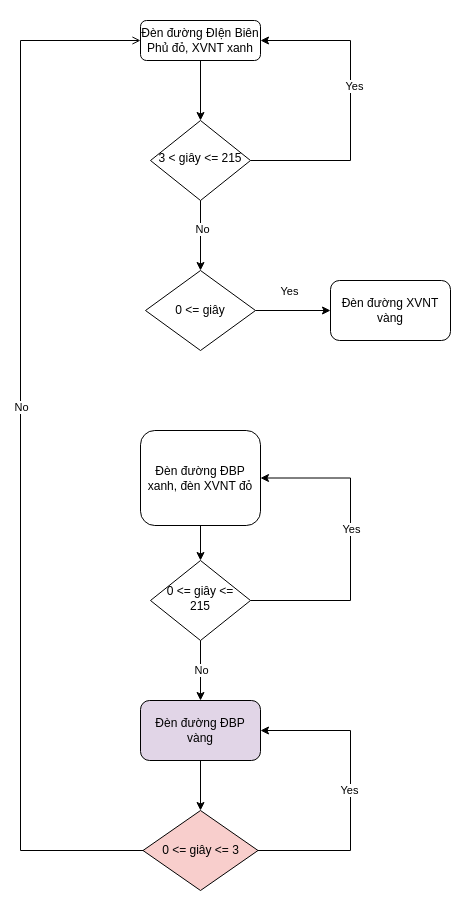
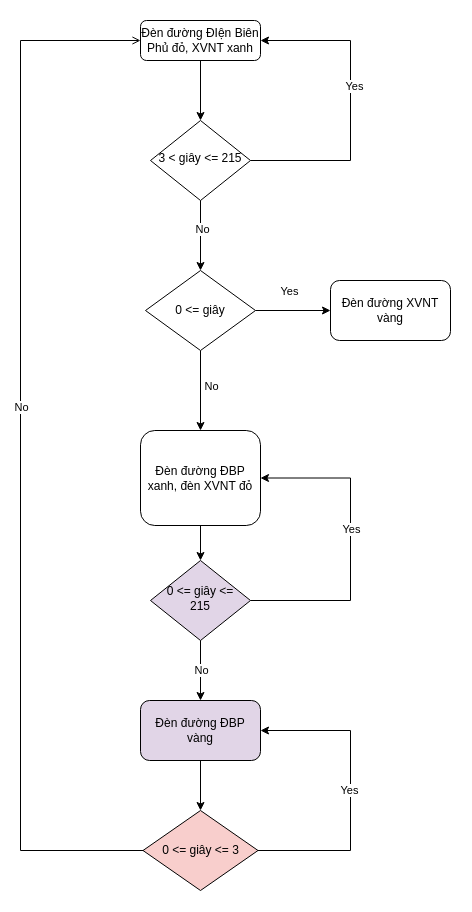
none -> (201, 387)
(201, 601) -> (201, 601)
